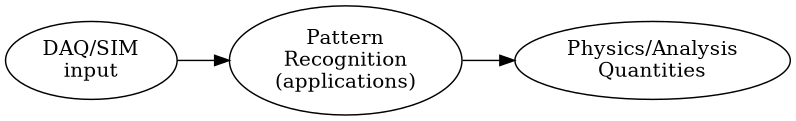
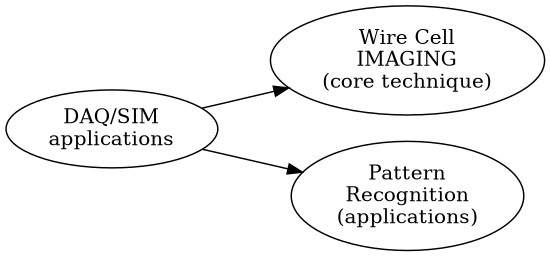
(91, 60) -> (112, 129)
none -> (408, 60)
(653, 60) -> none
